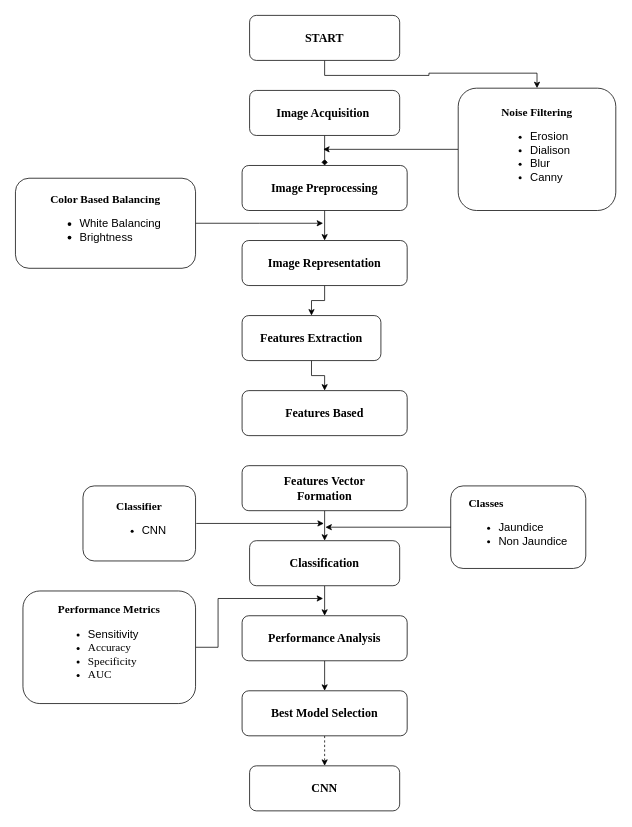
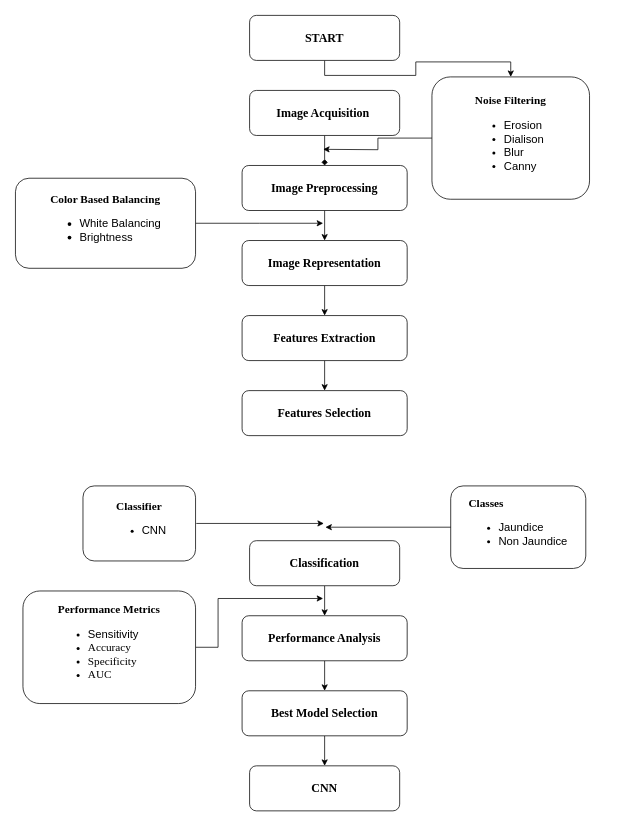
(537, 149) -> (510, 138)
(311, 338) -> (324, 338)
(324, 413) -> (324, 413)
(324, 488) -> none
(324, 522) -> none
(324, 747) -> (324, 747)
